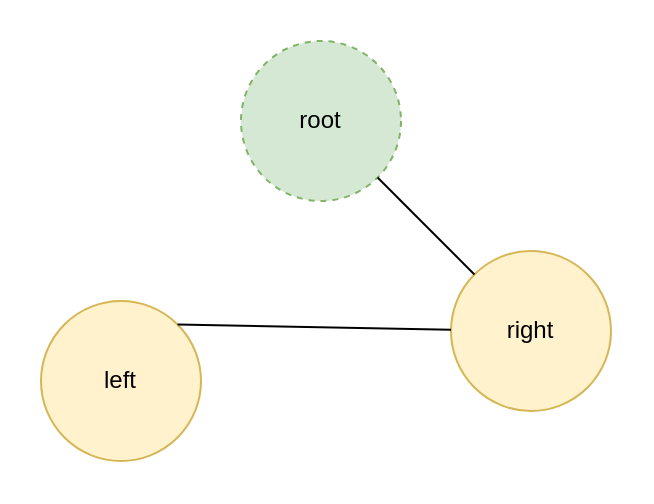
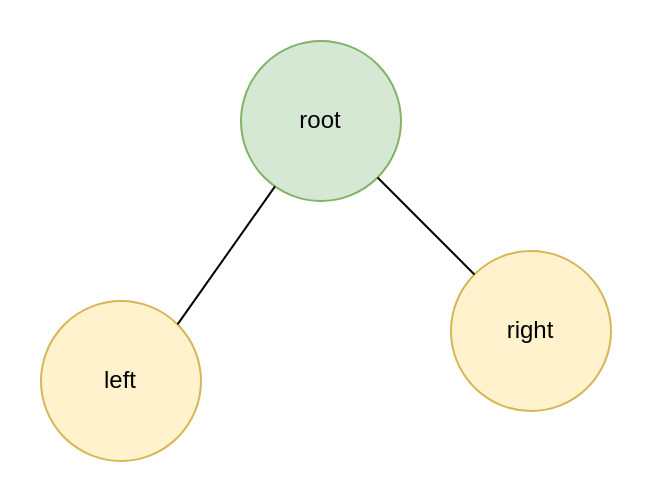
(321, 121) -> (321, 121)
(314, 327) -> (226, 255)
